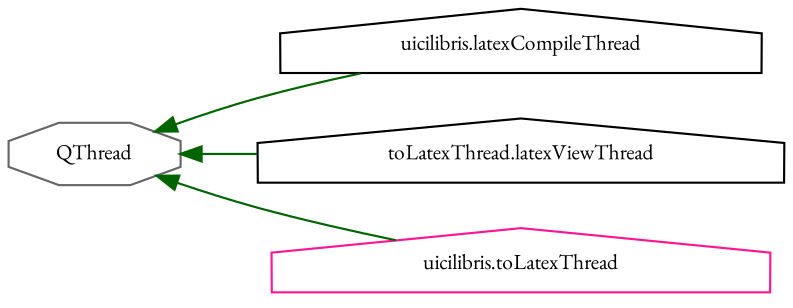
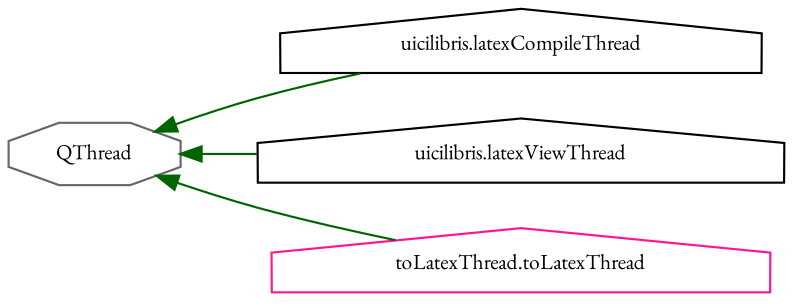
(521, 154) -> (521, 154)
(521, 264) -> (521, 264)
